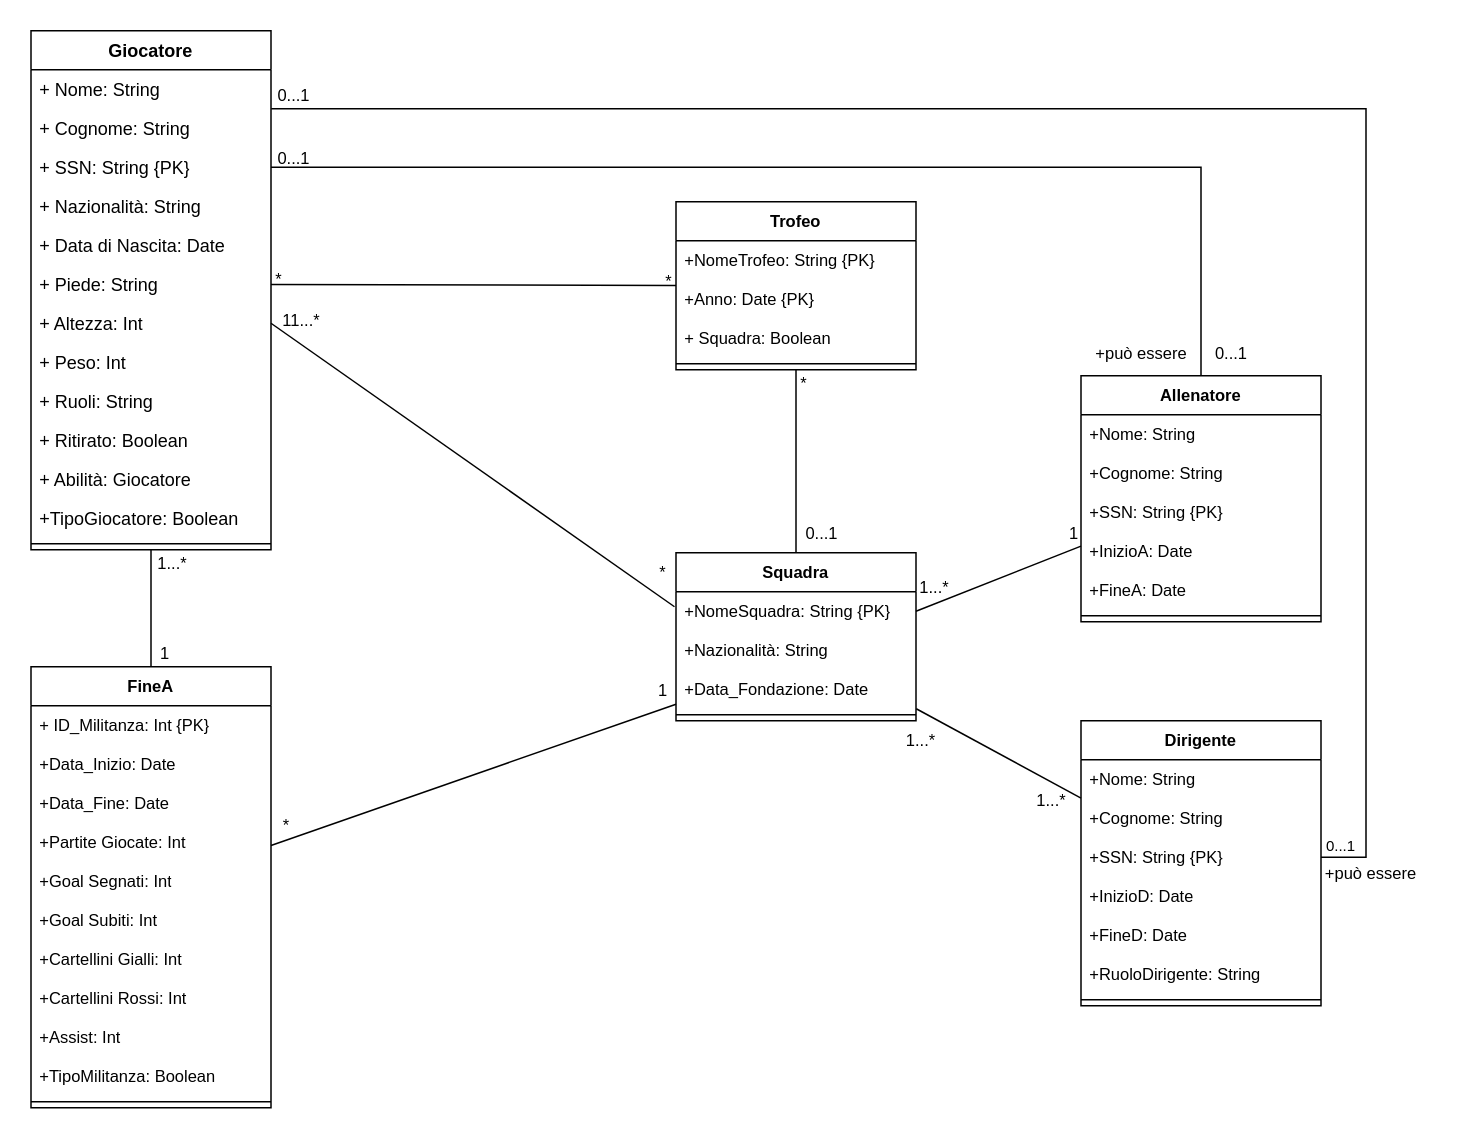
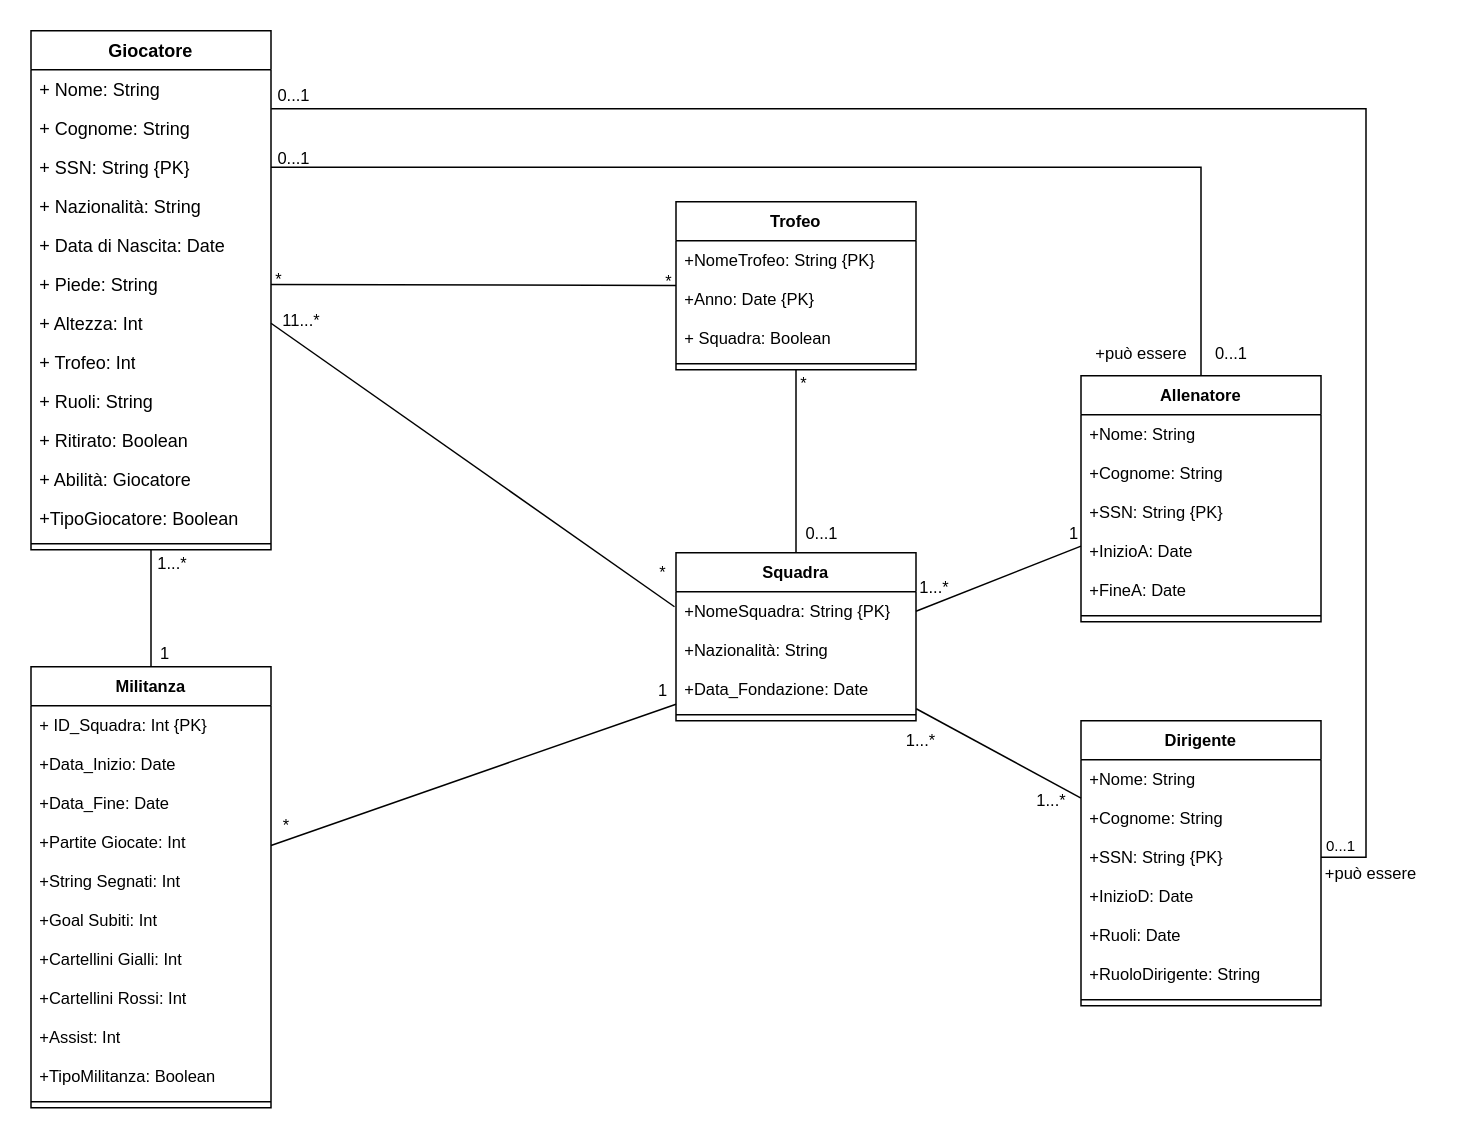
(88, 364) -> (98, 364)
(151, 687) -> (151, 687)
(136, 726) -> (133, 726)
(112, 882) -> (121, 882)
(1139, 936) -> (1137, 936)
